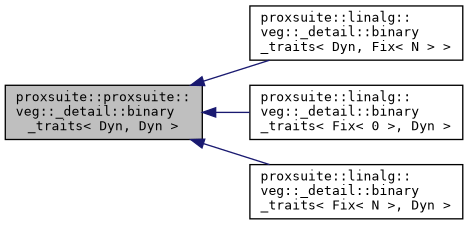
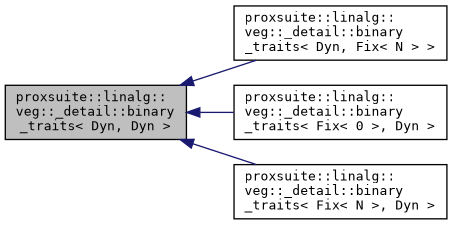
(104, 112) -> (96, 112)
